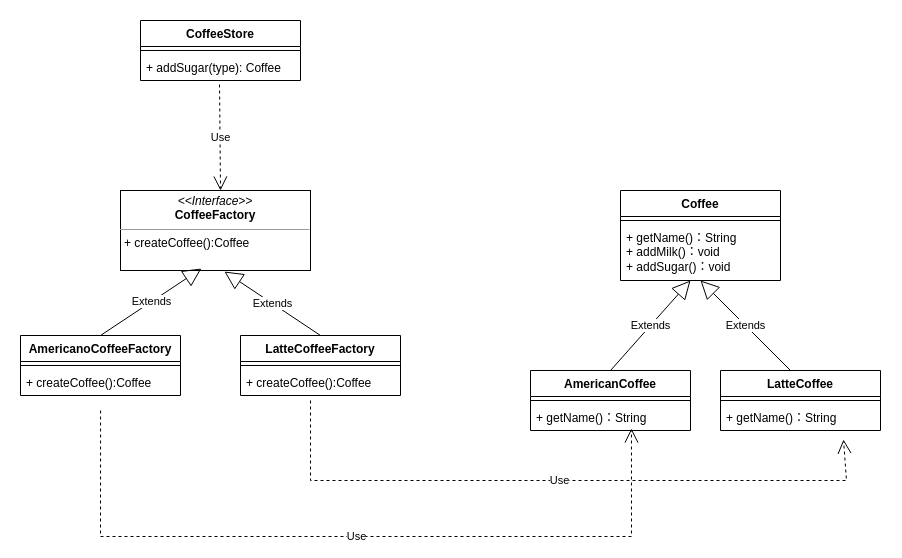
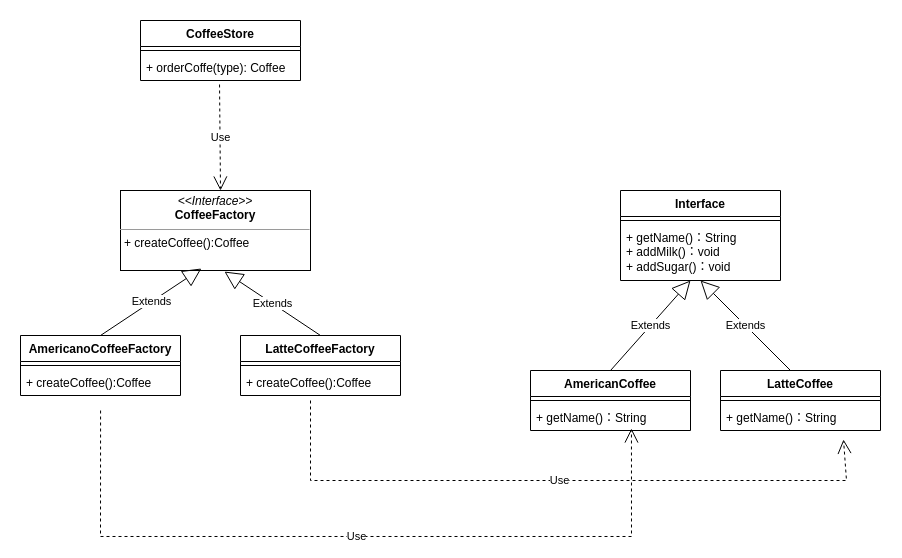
(222, 76) -> (222, 76)
(701, 205) -> (701, 205)
